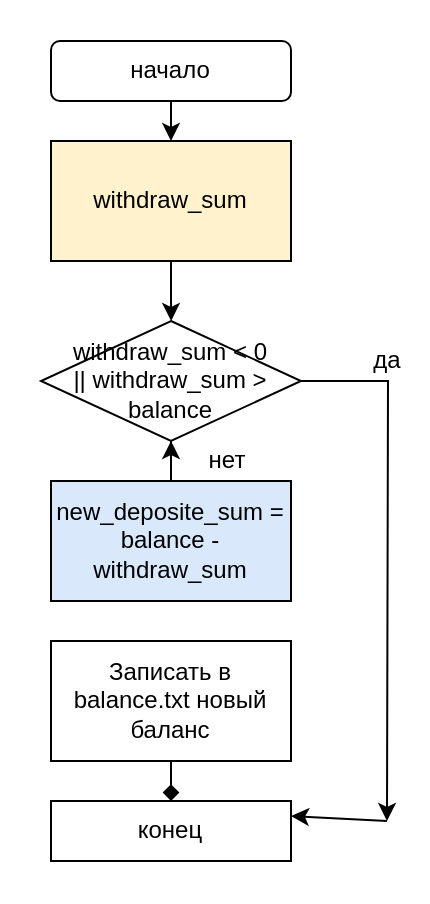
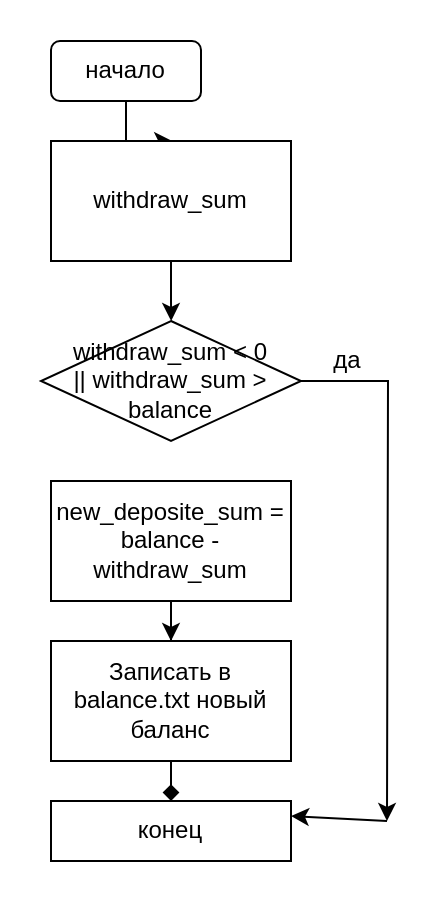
(171, 71) -> (126, 71)
(171, 201) -> (171, 201)
(387, 361) -> (347, 361)
(171, 454) -> (171, 628)
(227, 461) -> none
(171, 541) -> (171, 541)
